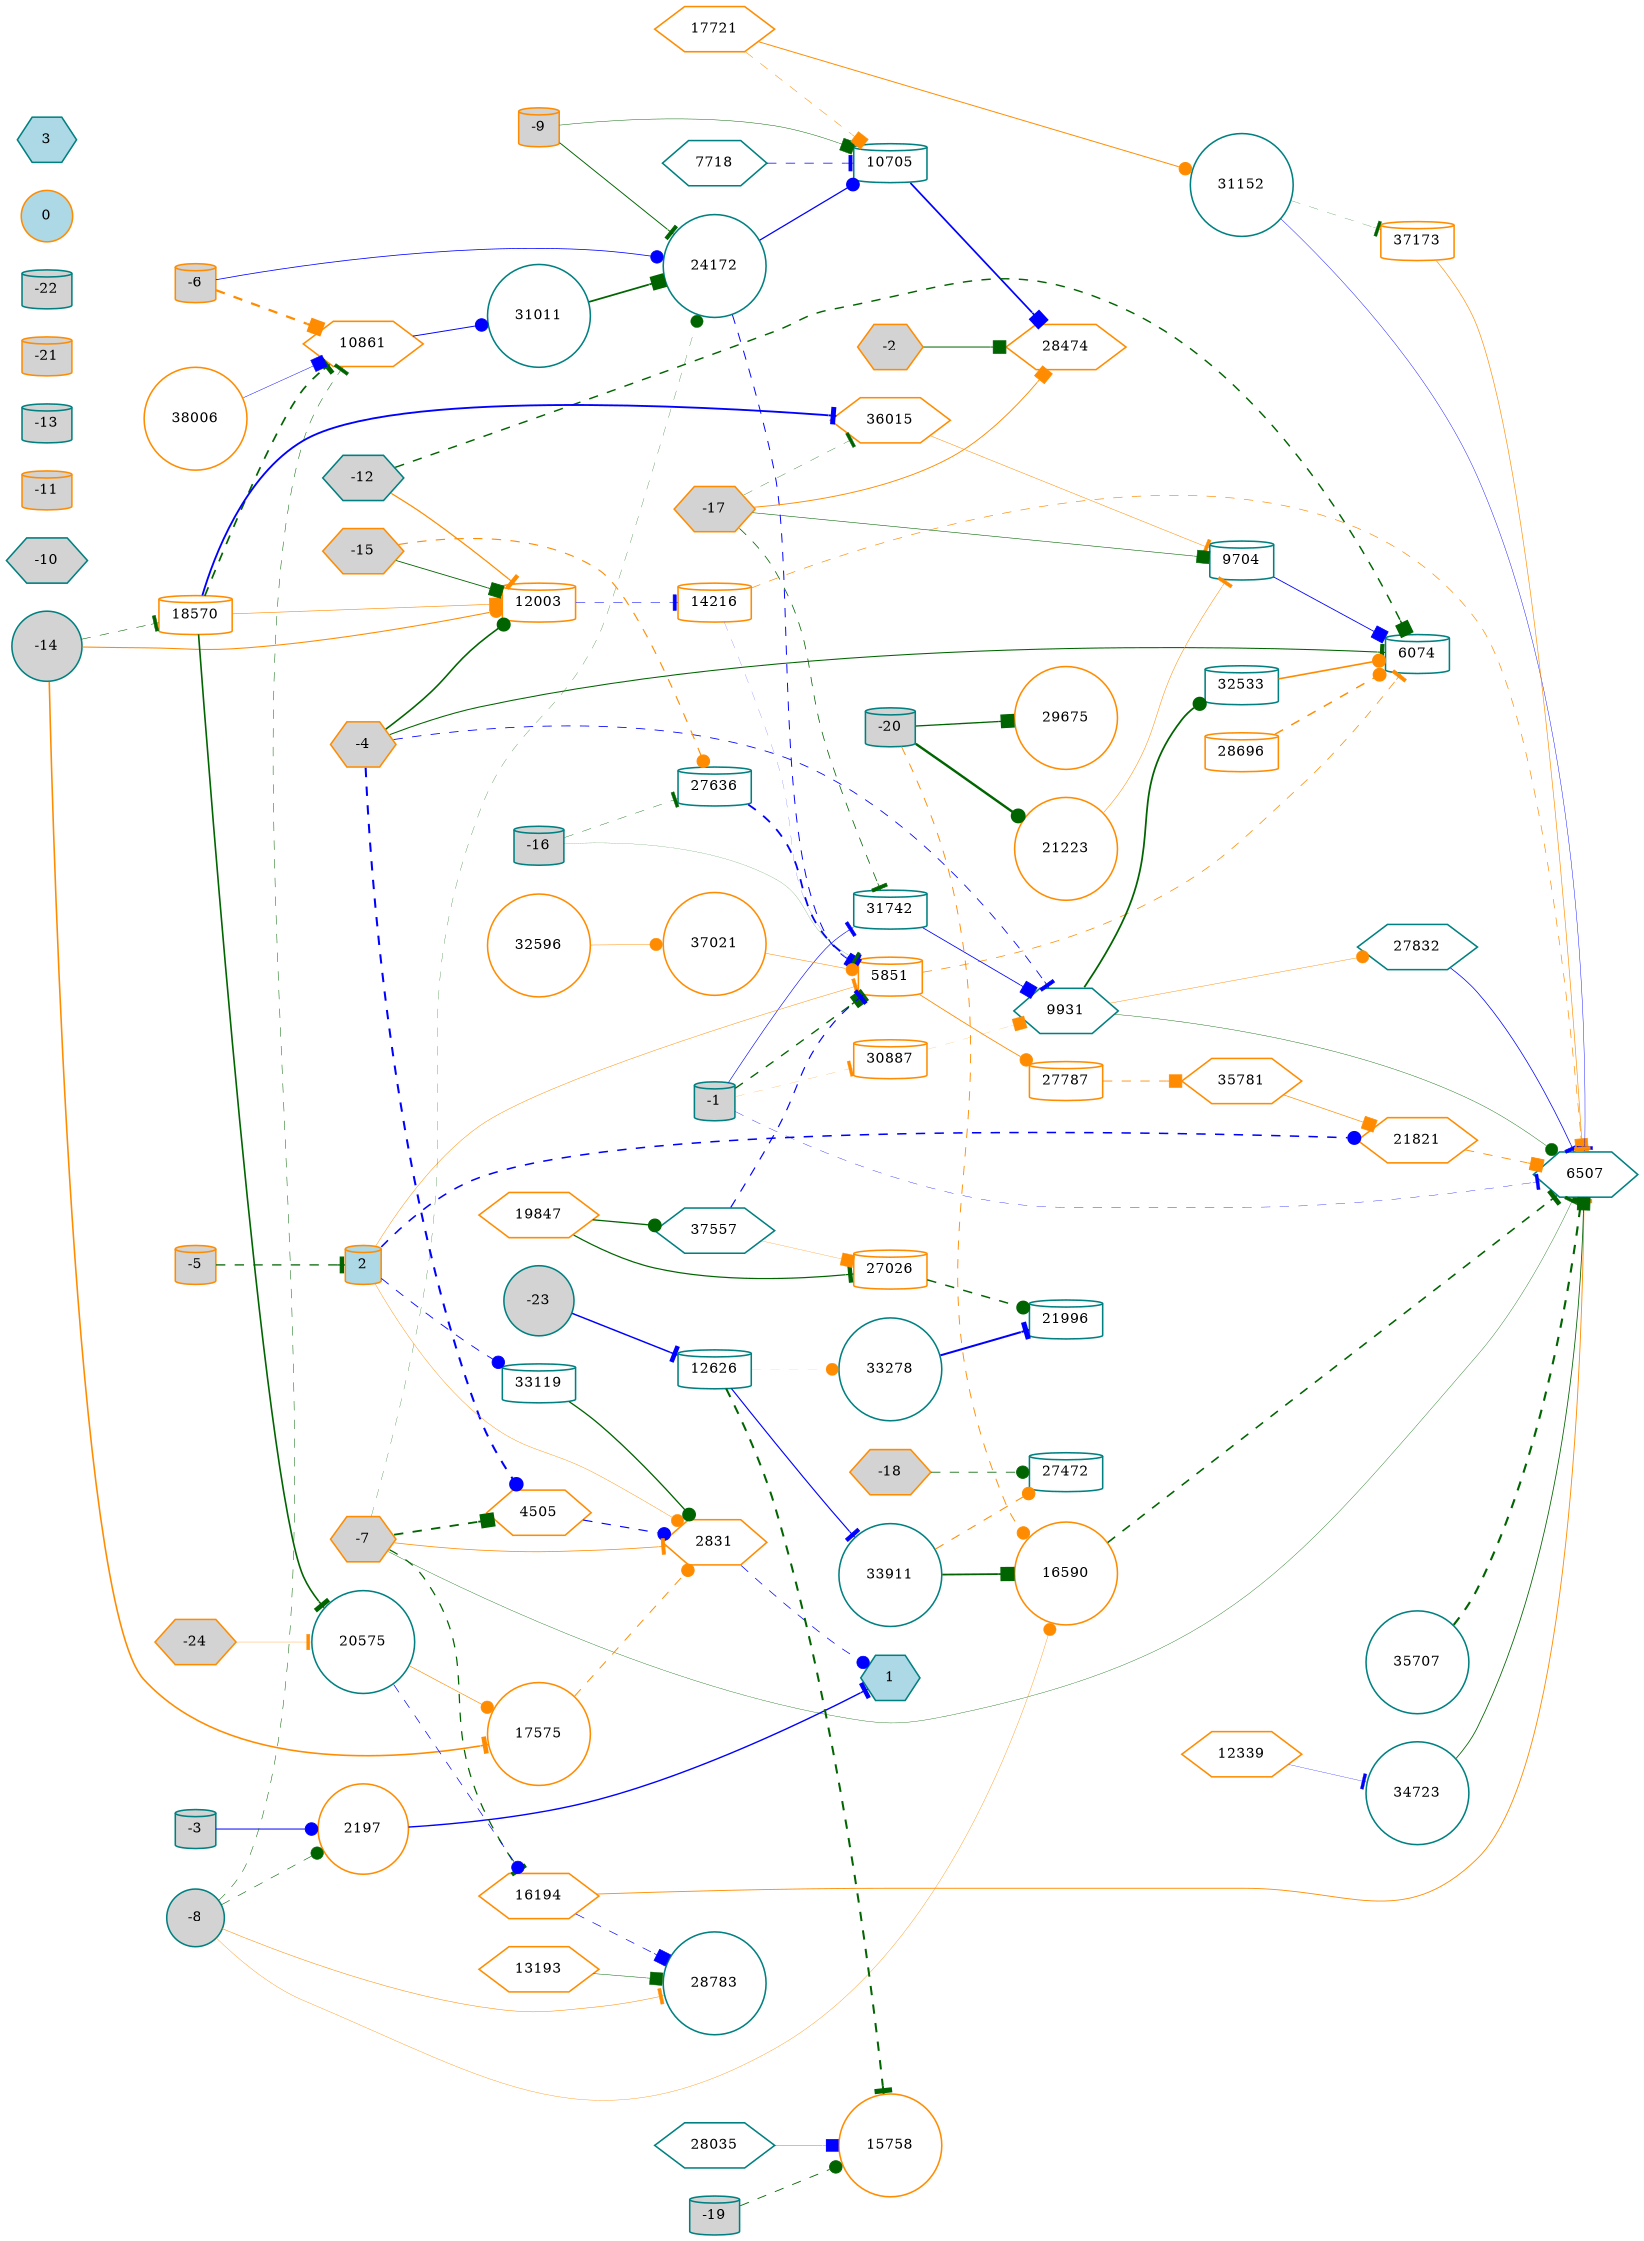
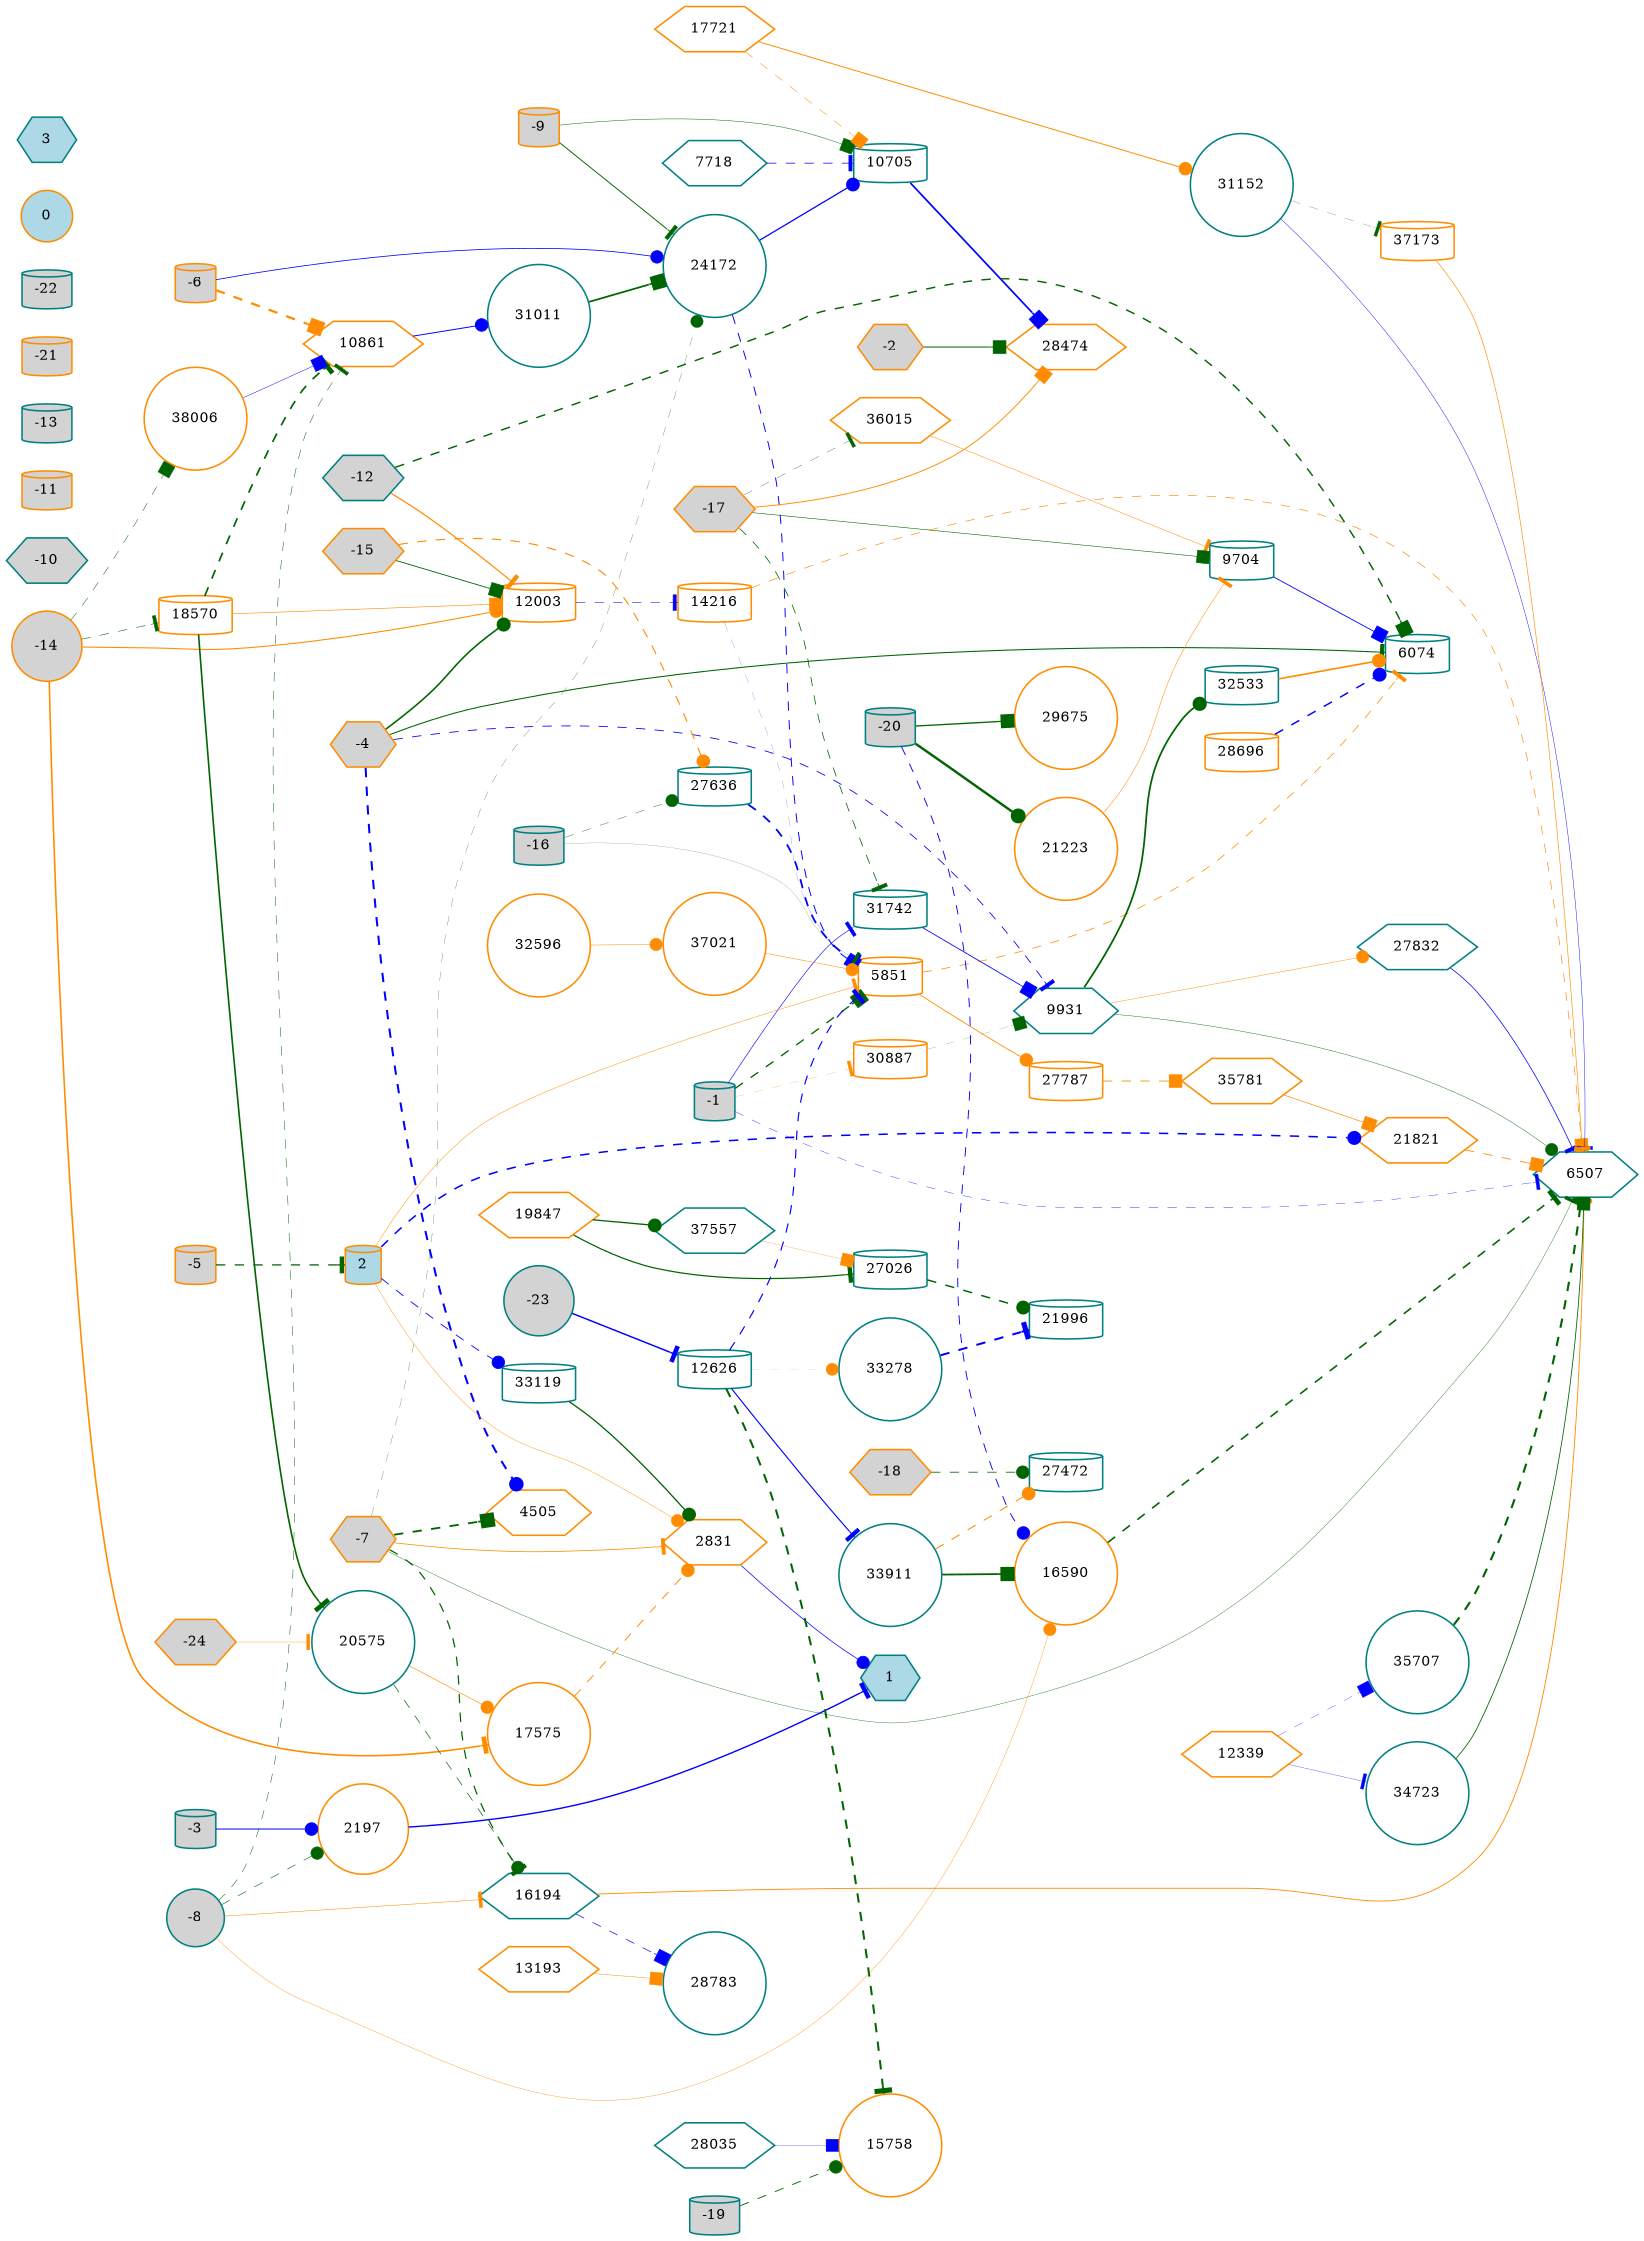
(469, 408) -> none
none -> (119, 551)
(47, 646) -> (47, 646)
(1324, 706) -> (1324, 706)
(617, 819) -> (617, 819)
(960, 1040) -> (960, 1040)
(791, 1101) -> (795, 1174)
(968, 1117) -> (968, 1117)
(890, 1270) -> (890, 1270)
(981, 1344) -> (981, 1344)
(620, 1526) -> none
(792, 1610) -> (792, 1610)
none -> (1317, 1715)
(454, 1773) -> (454, 1773)
(539, 1896) -> (539, 1896)
(620, 1976) -> (620, 1976)
(435, 1998) -> (350, 1908)
